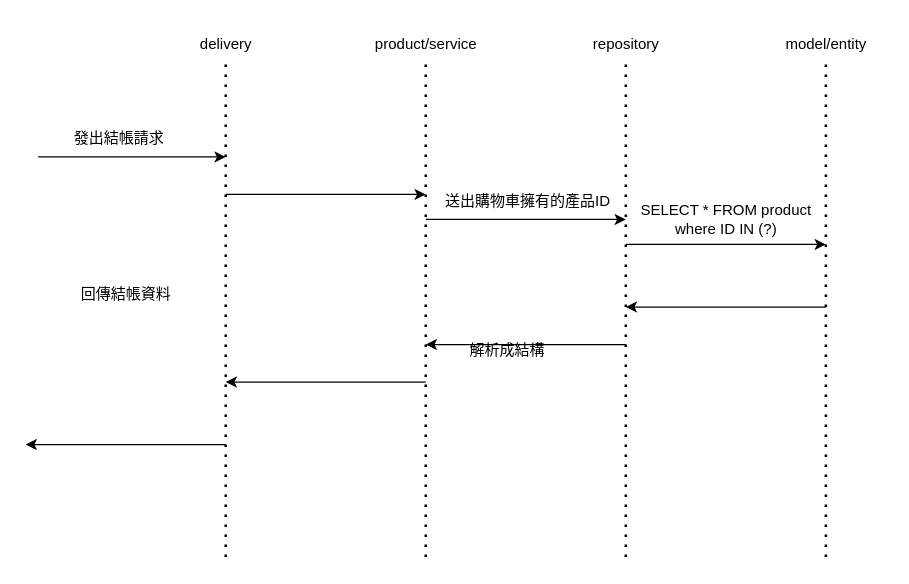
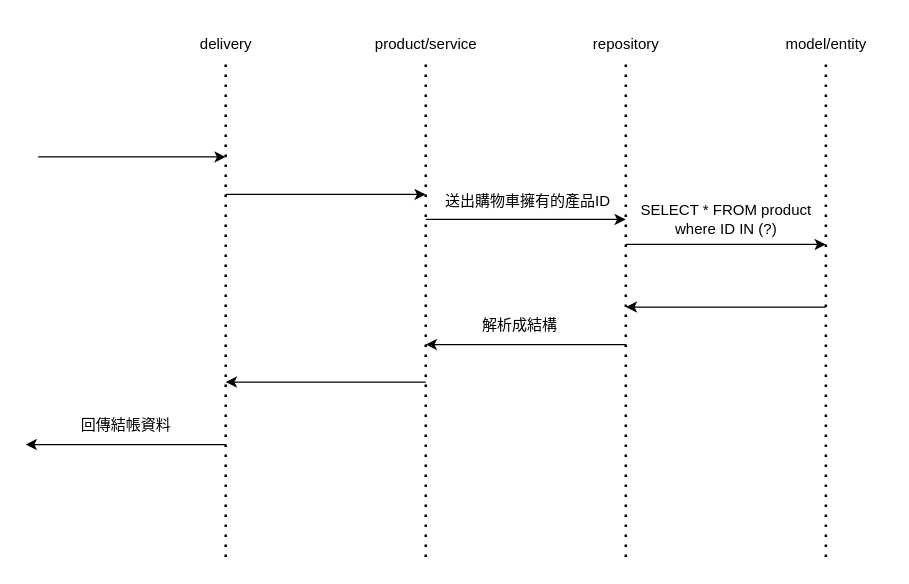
(119, 138) -> none
(126, 294) -> (126, 426)
(507, 351) -> (519, 326)
